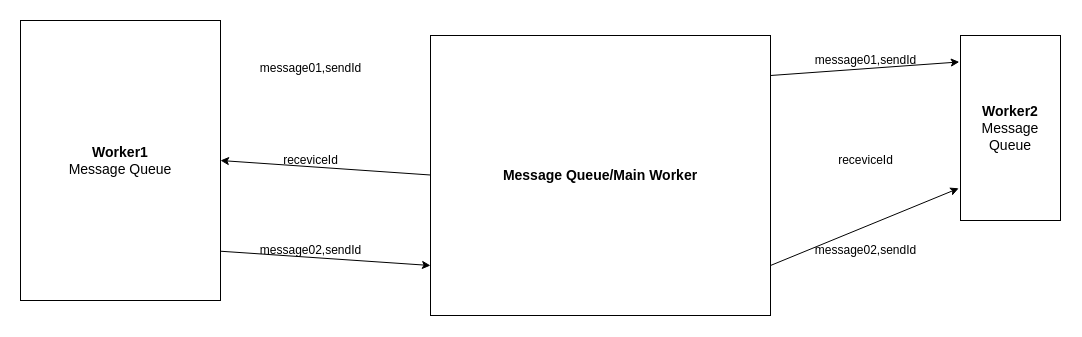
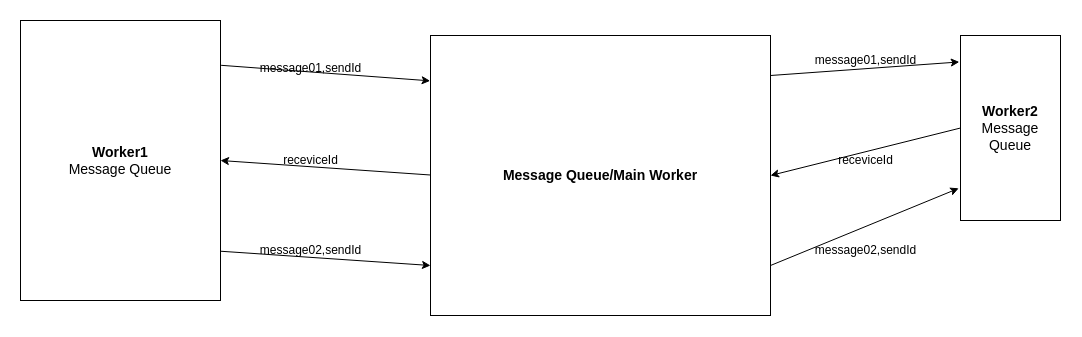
none -> (322, 73)
none -> (869, 151)
